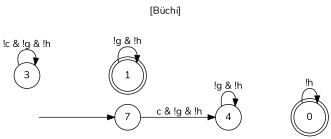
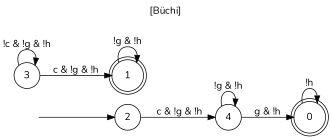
none -> (72, 76)
(128, 117) -> (128, 117)
none -> (264, 117)
